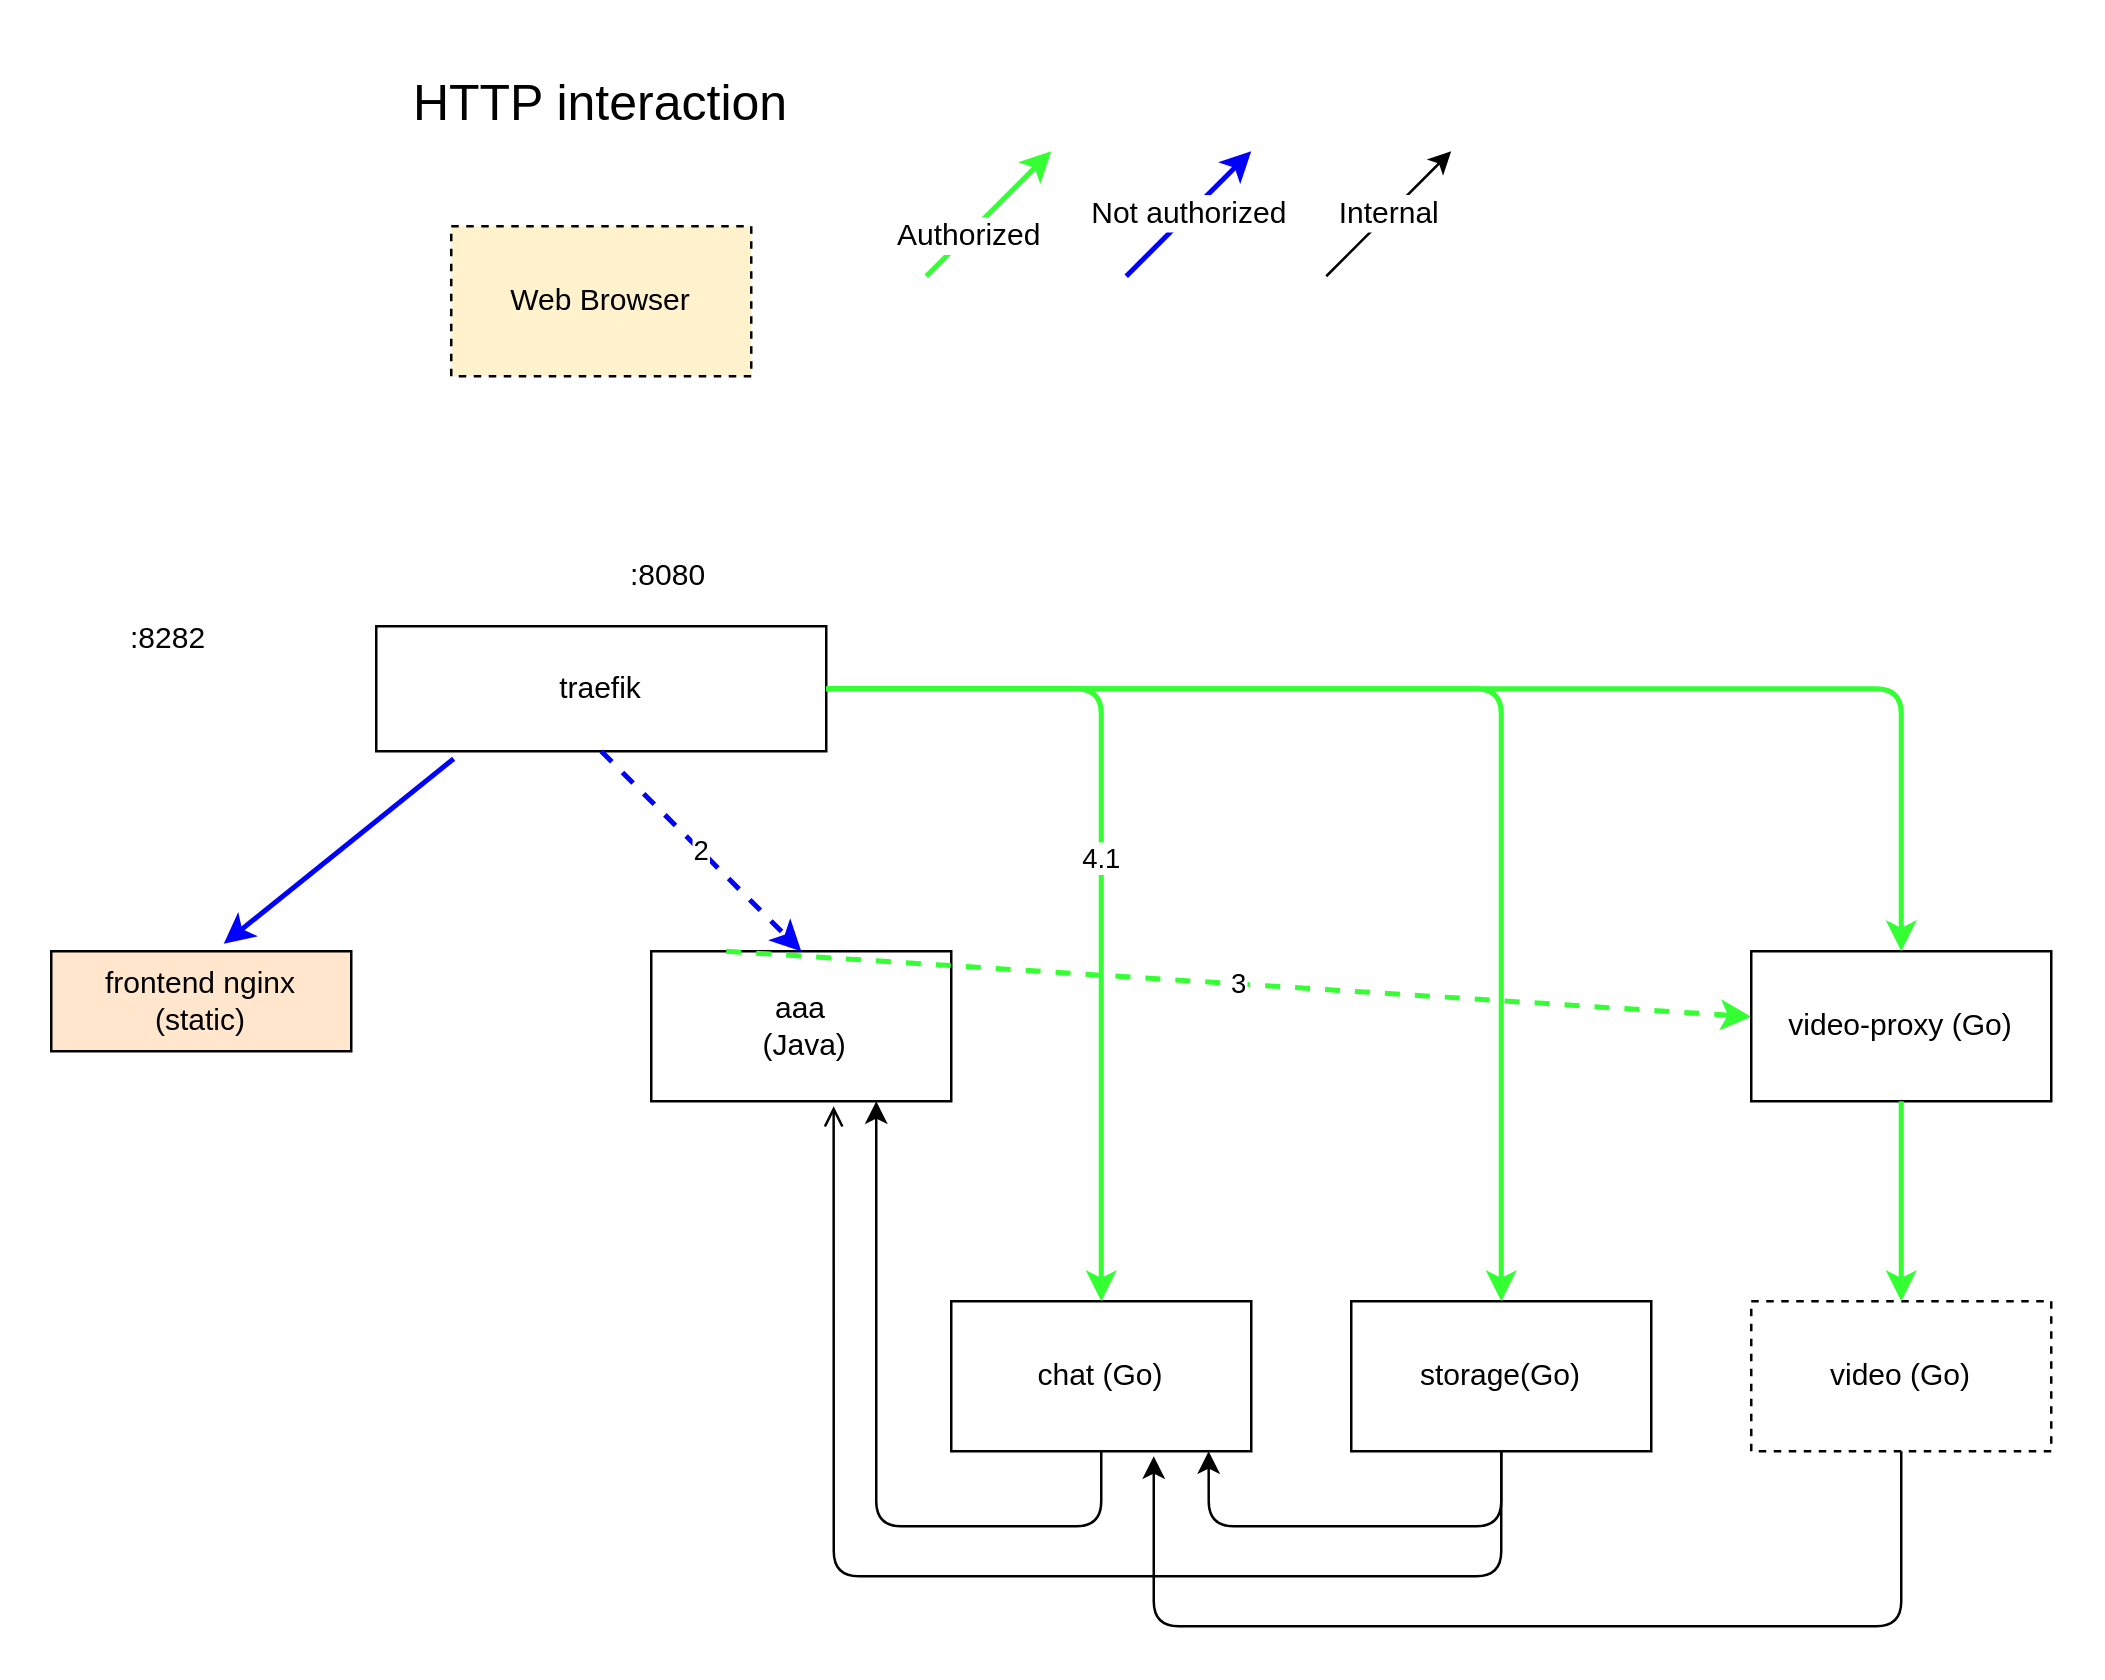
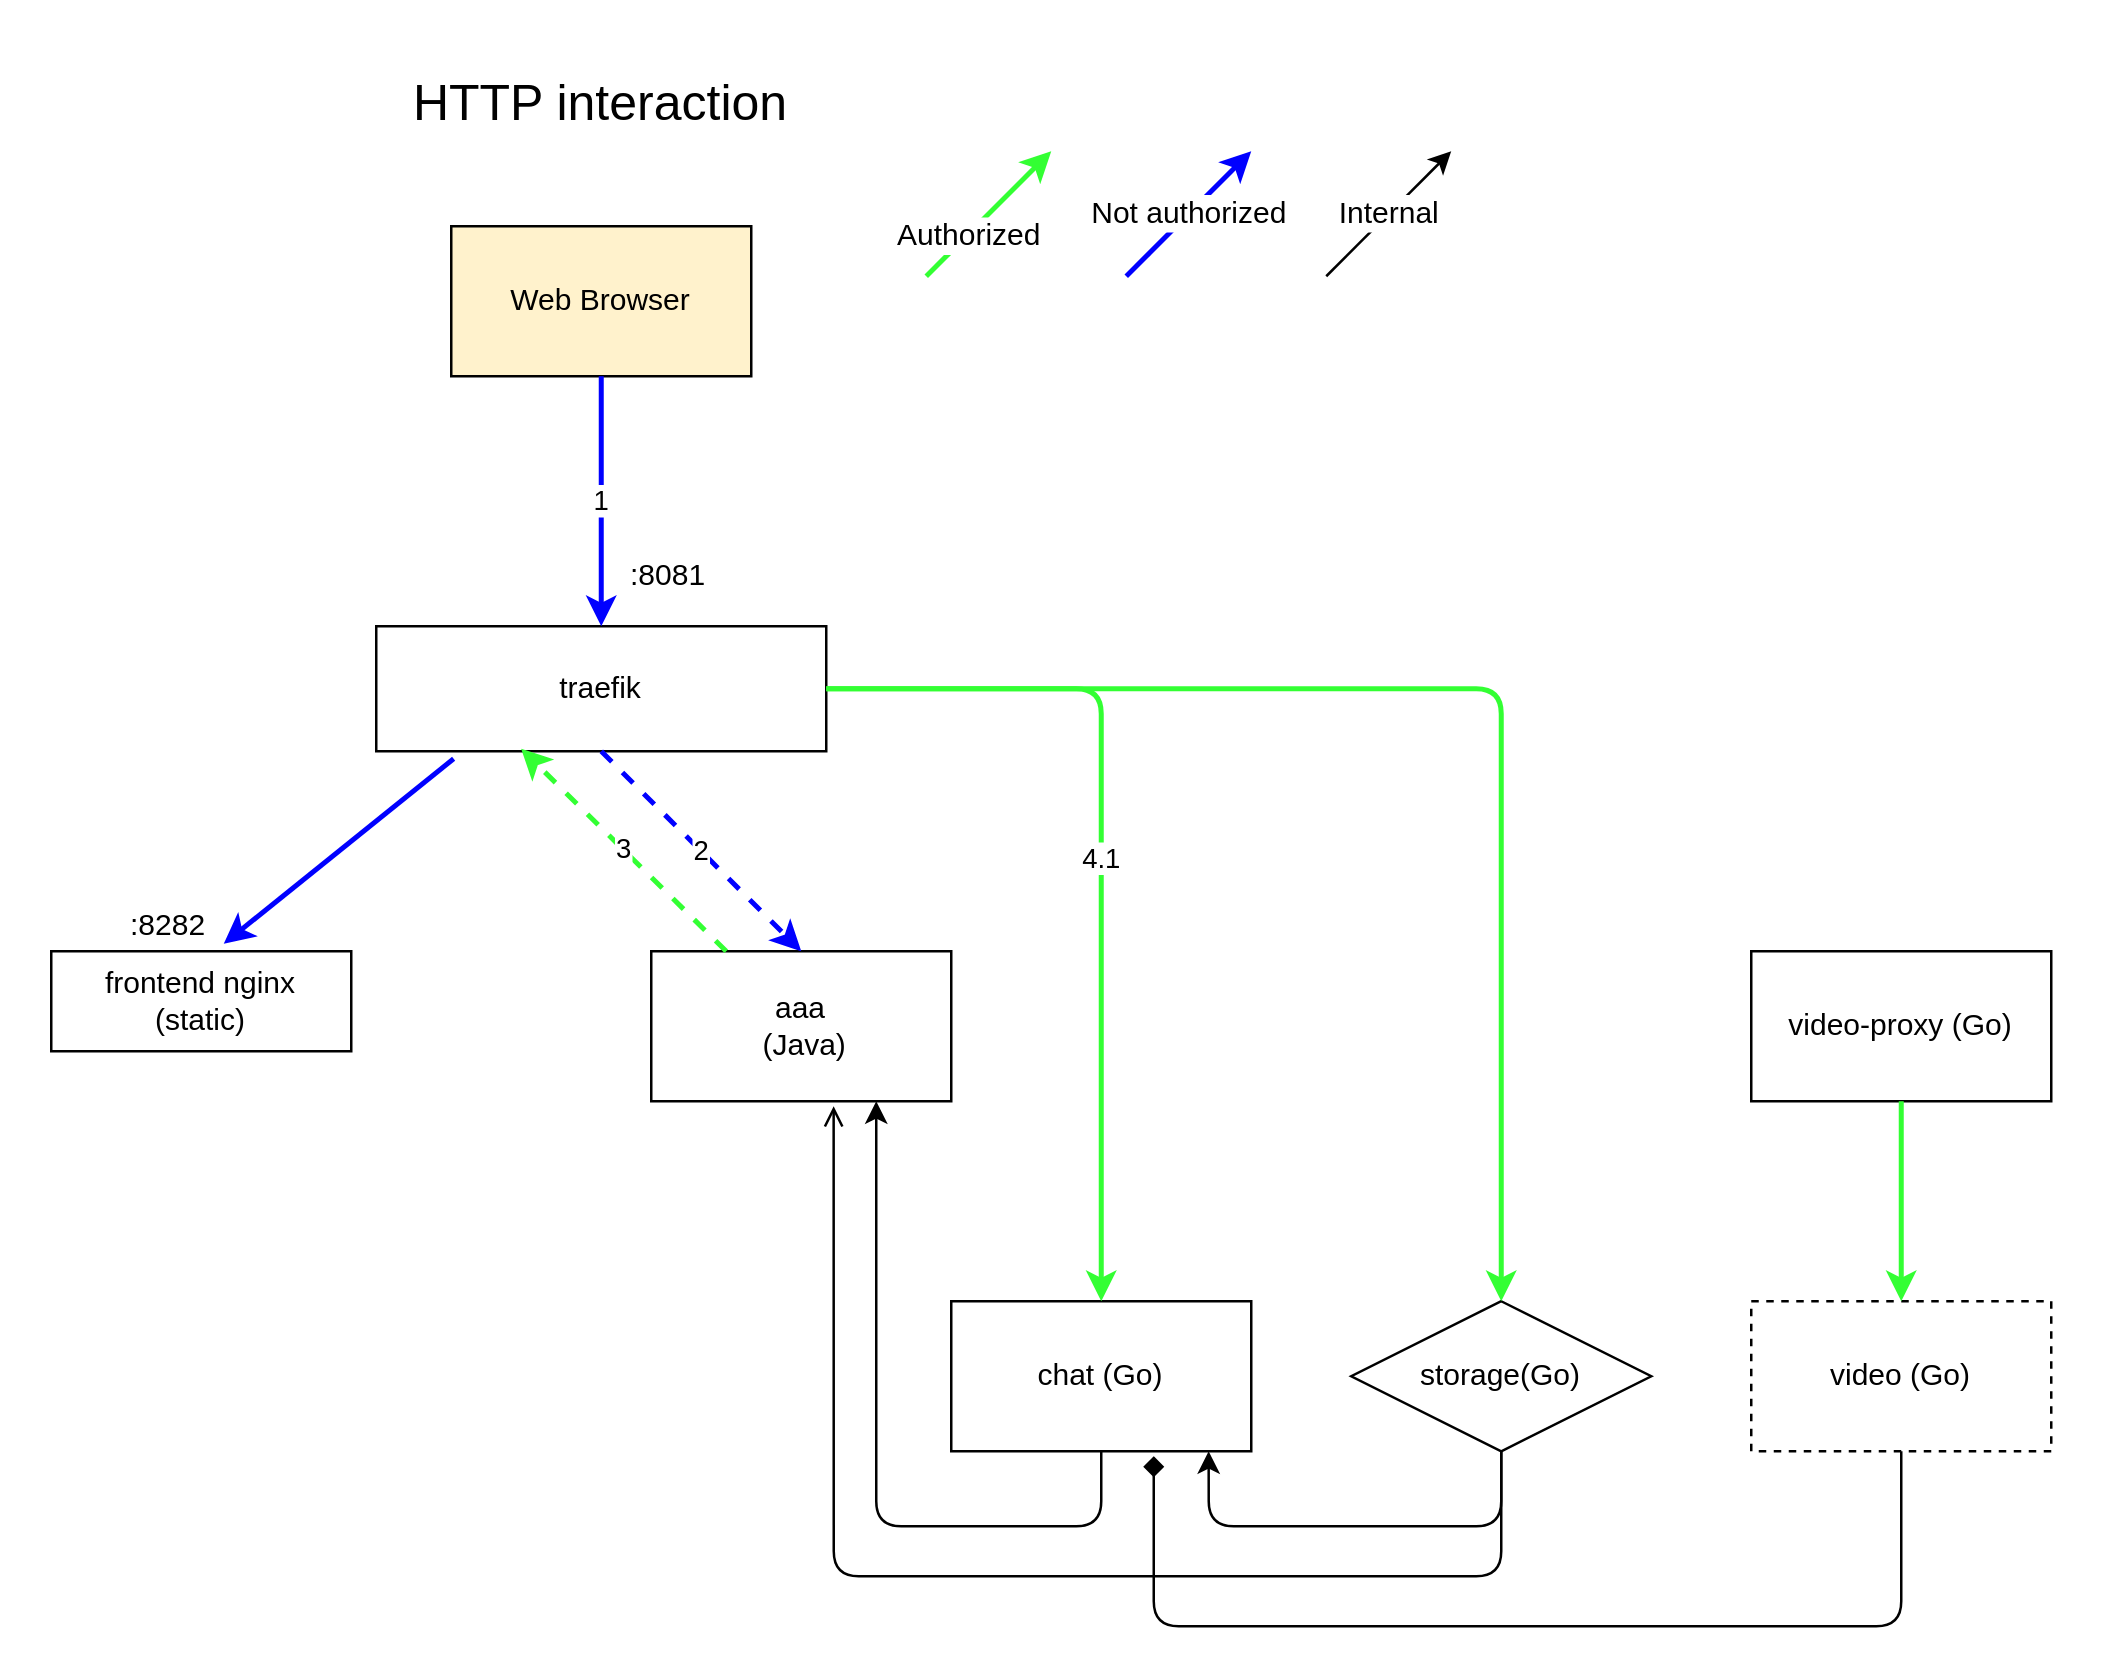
(601, 301) -> (601, 301)
none -> (601, 490)
(669, 577) -> (669, 577)
(189, 639) -> (189, 926)
(1810, 689) -> none
(1212, 982) -> (625, 851)
(201, 1001) -> (201, 1001)
(1501, 1376) -> (1501, 1376)
(1154, 1475) -> (1154, 1476)
